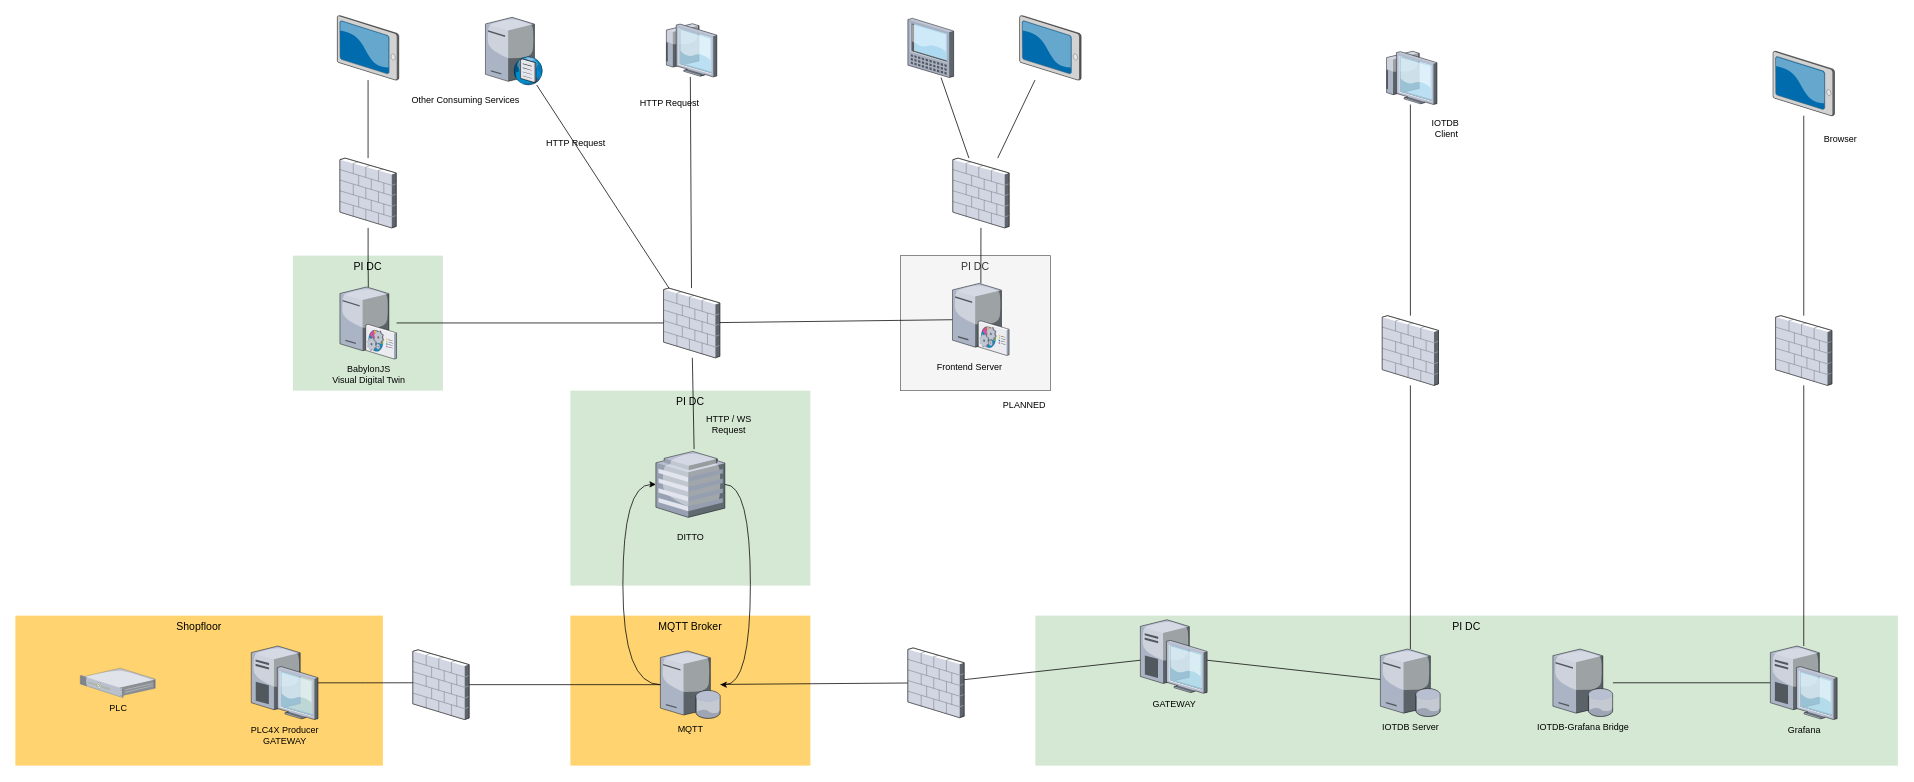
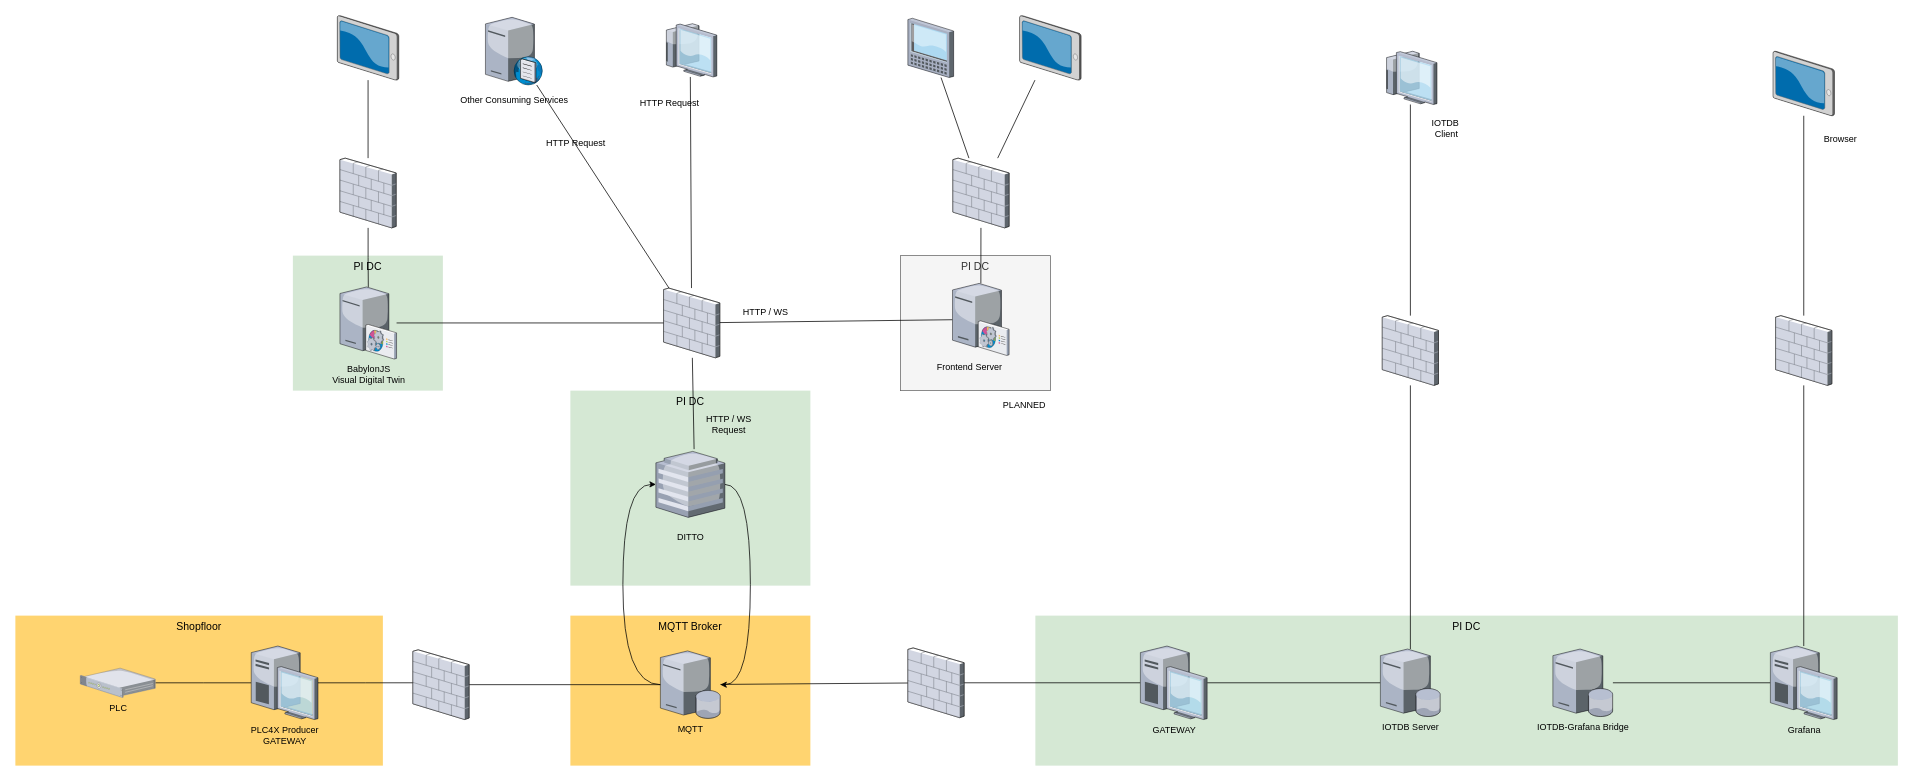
(465, 100) -> (514, 100)
none -> (766, 312)
(1174, 656) -> (1174, 683)
none -> (202, 683)
